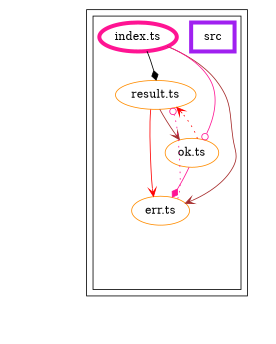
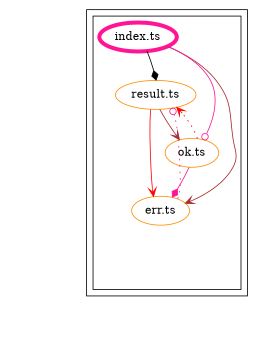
(213, 37) -> none
